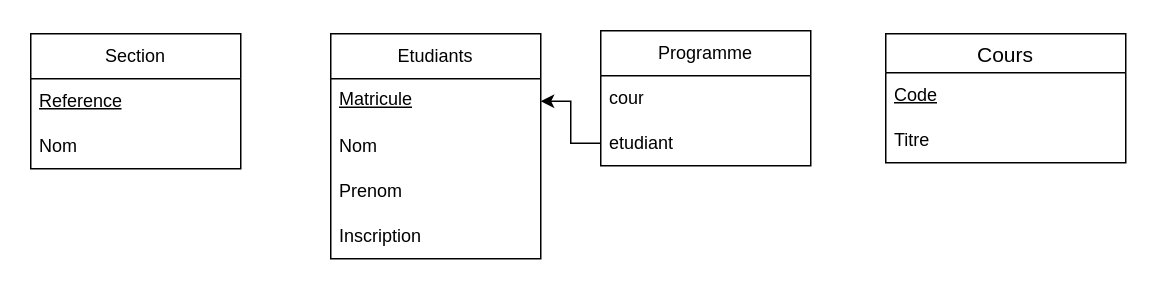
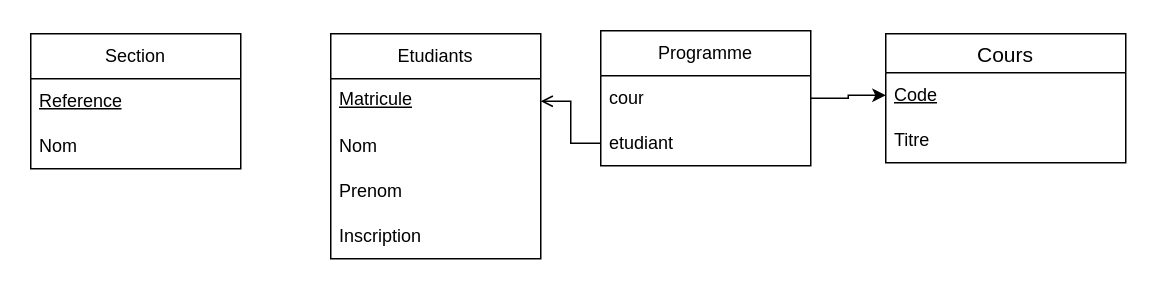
none -> (845, 98)
(552, 101) -> (549, 101)
